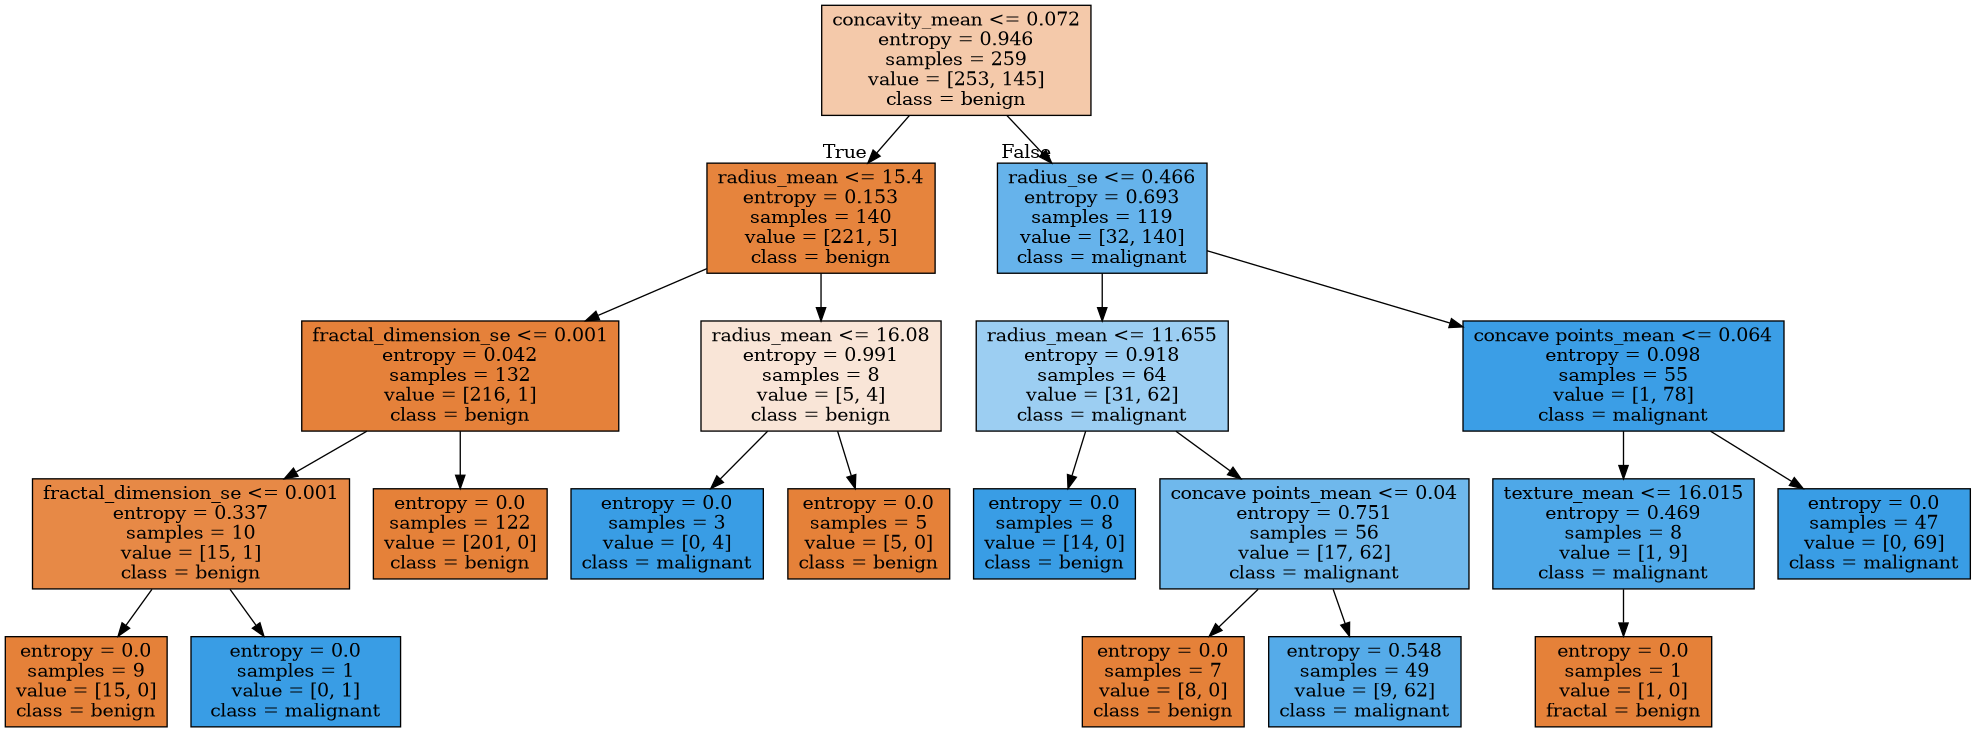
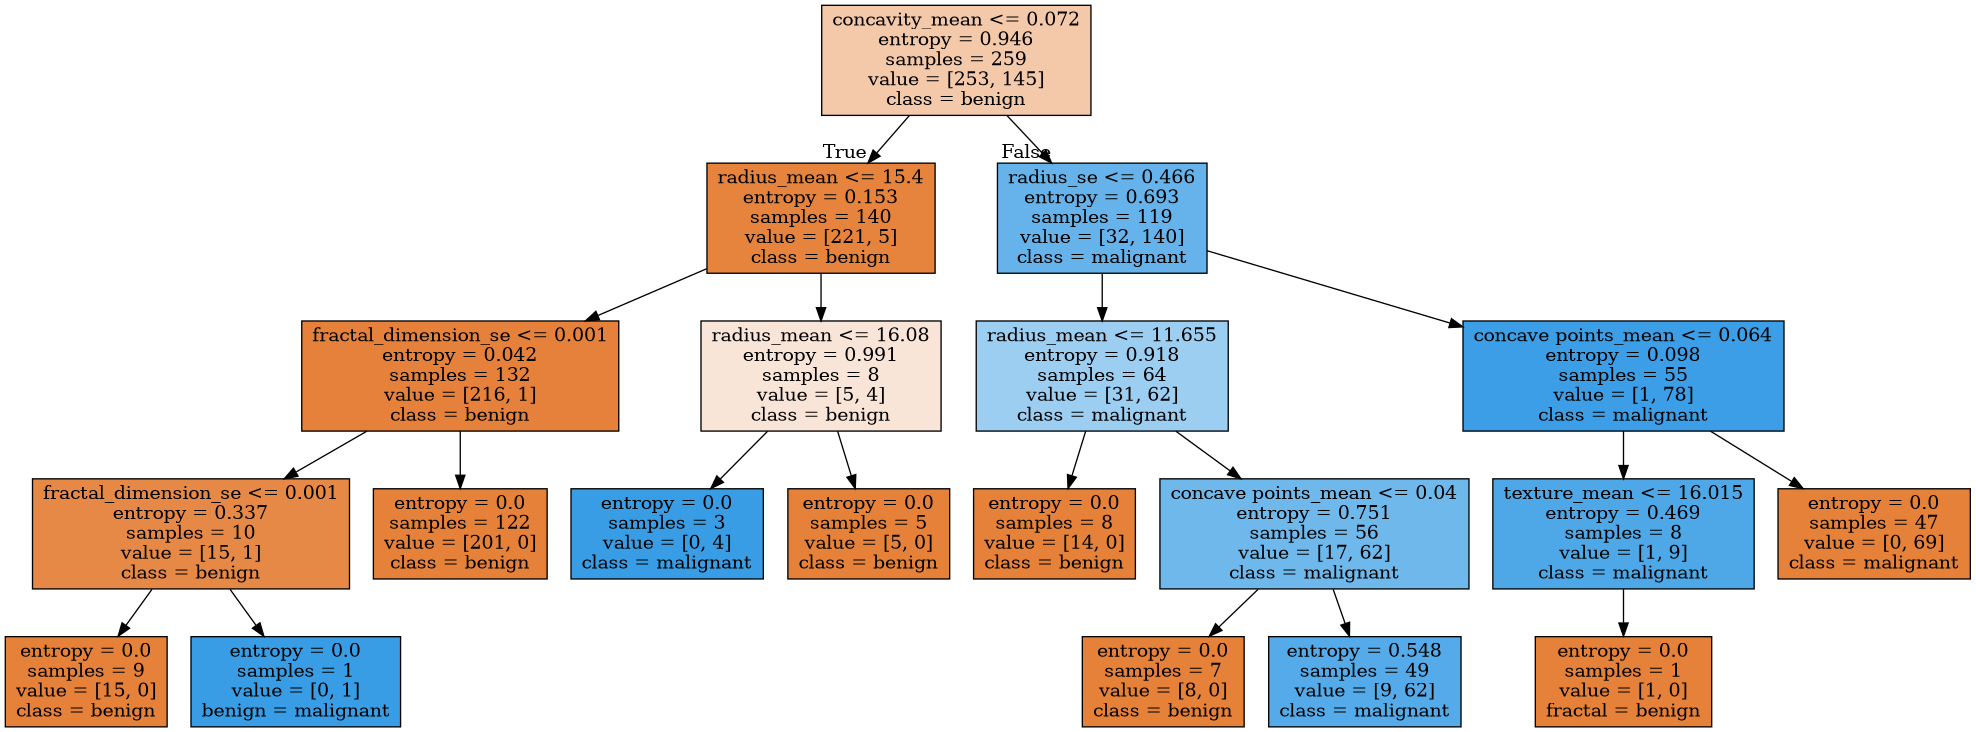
(1054, 534) -> (1054, 534)
(1874, 534) -> (1874, 534)
(296, 682) -> (296, 682)
